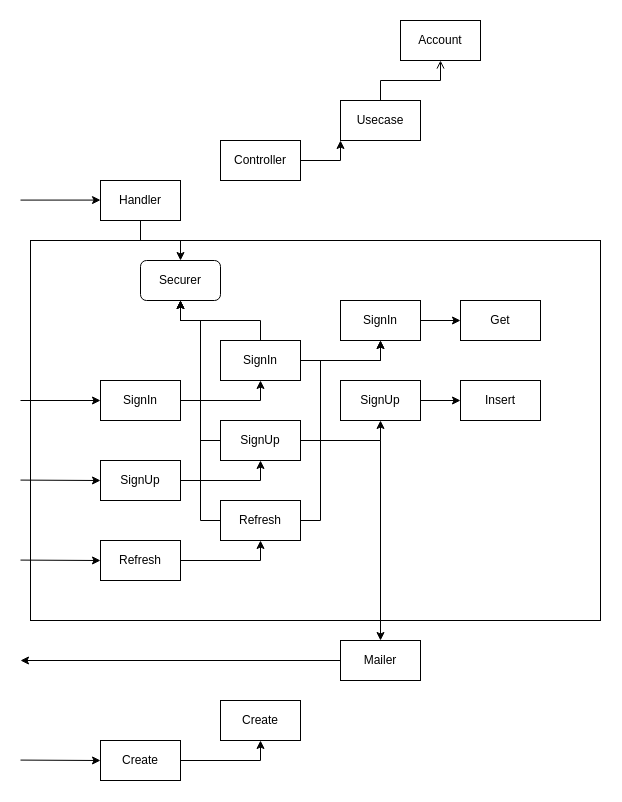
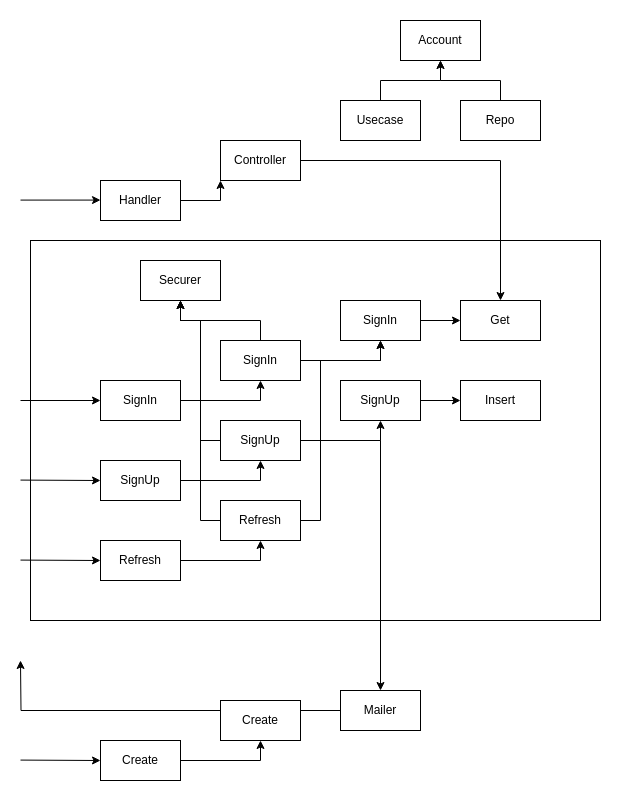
none -> (482, 81)
none -> (501, 121)
(341, 155) -> (486, 161)
(141, 232) -> (207, 201)
(181, 281) -> (181, 281)
(381, 661) -> (381, 711)
